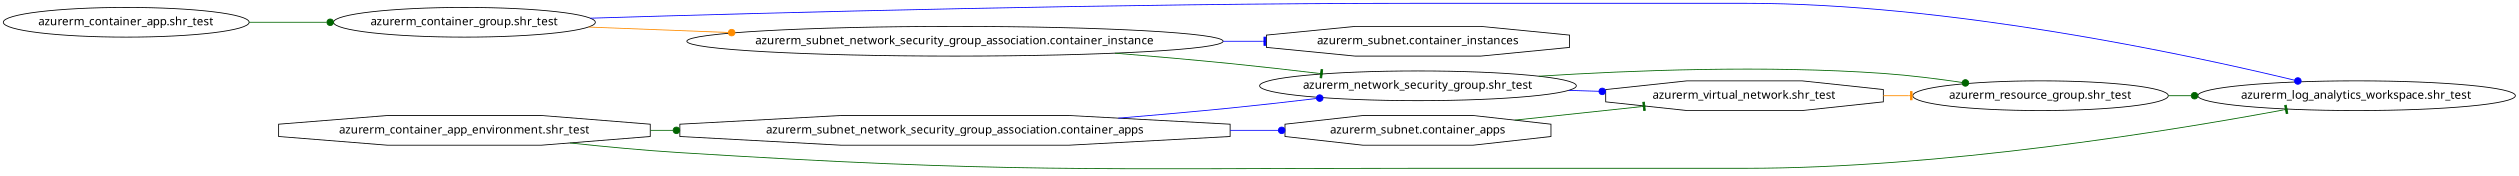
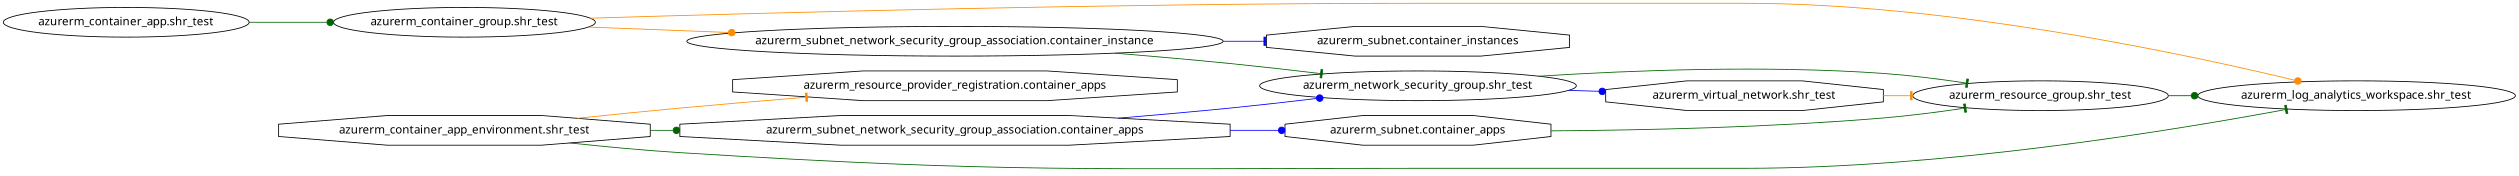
(1446, 3) -> (1446, 3)
(1752, 69) -> (1752, 69)
none -> (955, 86)
(1578, 113) -> (1757, 126)
